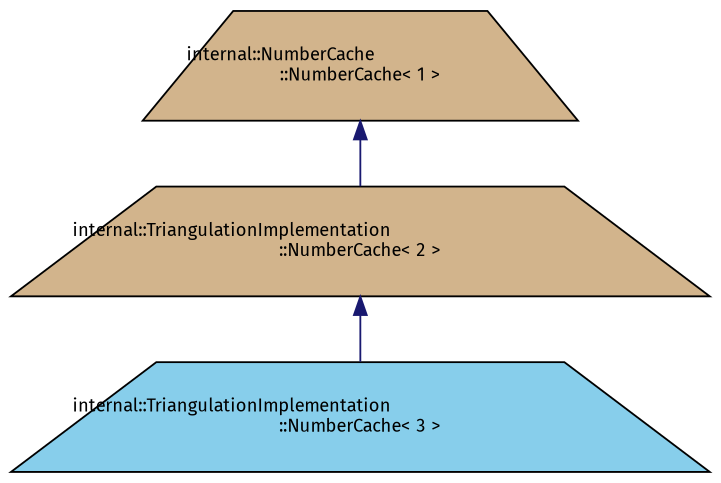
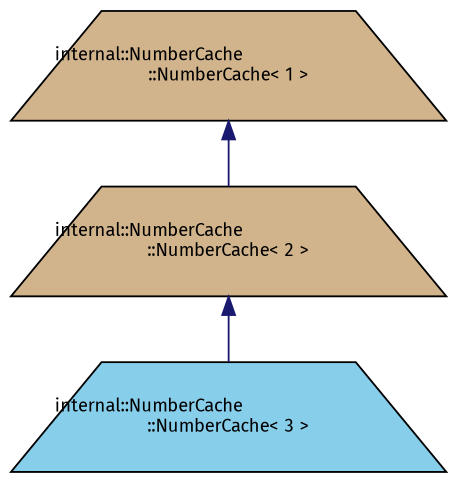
(360, 241) -> (229, 241)
(360, 417) -> (229, 417)
